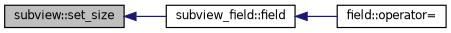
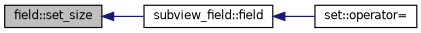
(64, 16) -> (53, 16)
(392, 16) -> (366, 16)
